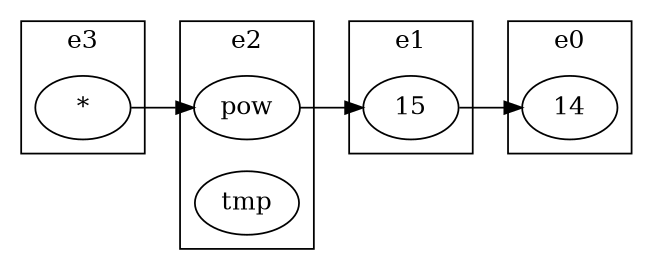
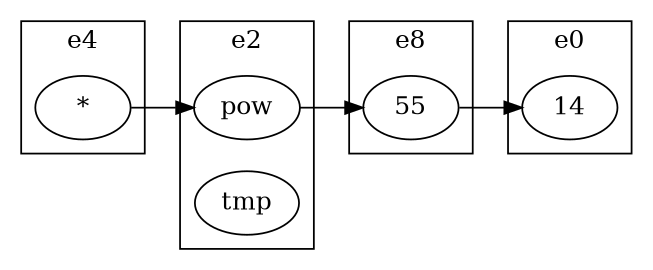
(83, 41) -> (83, 41)
(411, 41) -> (411, 41)
(411, 108) -> (411, 108)
